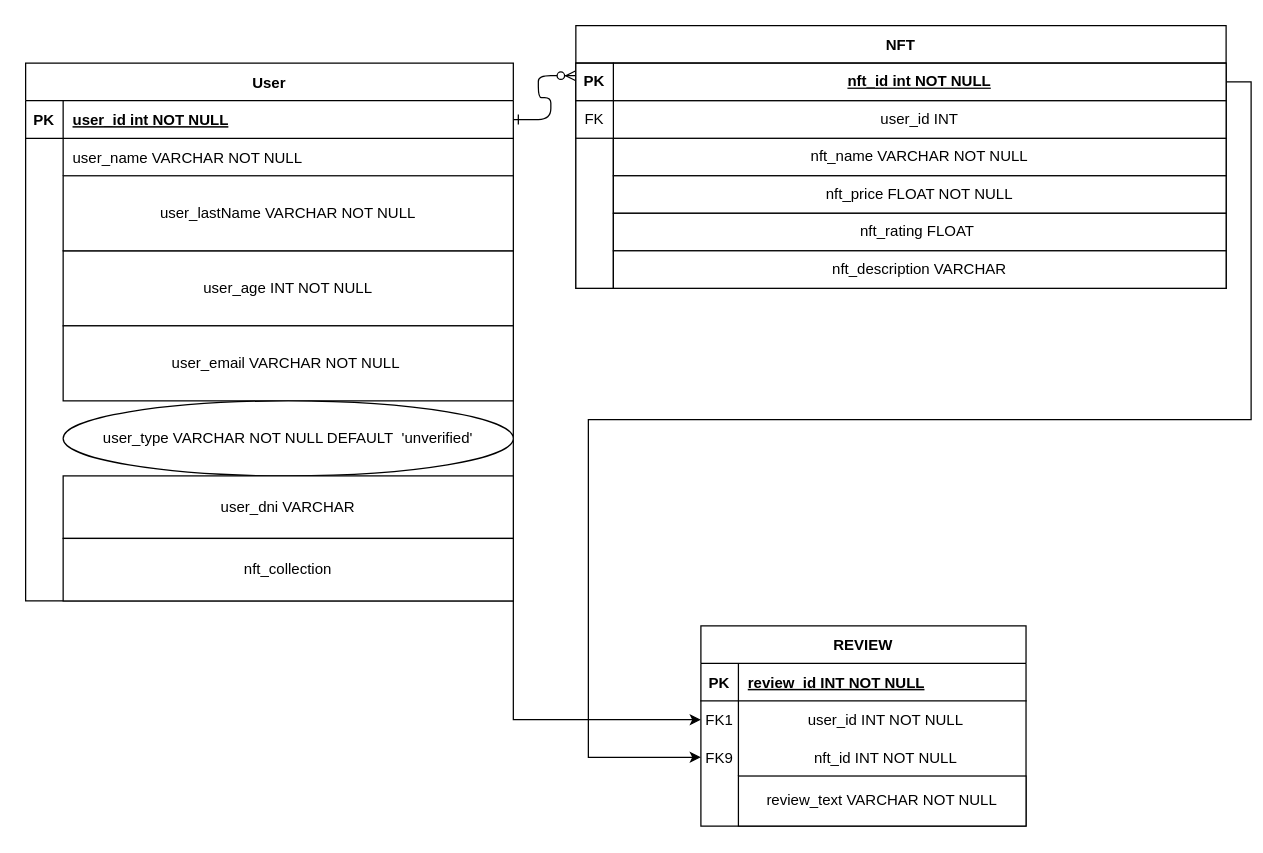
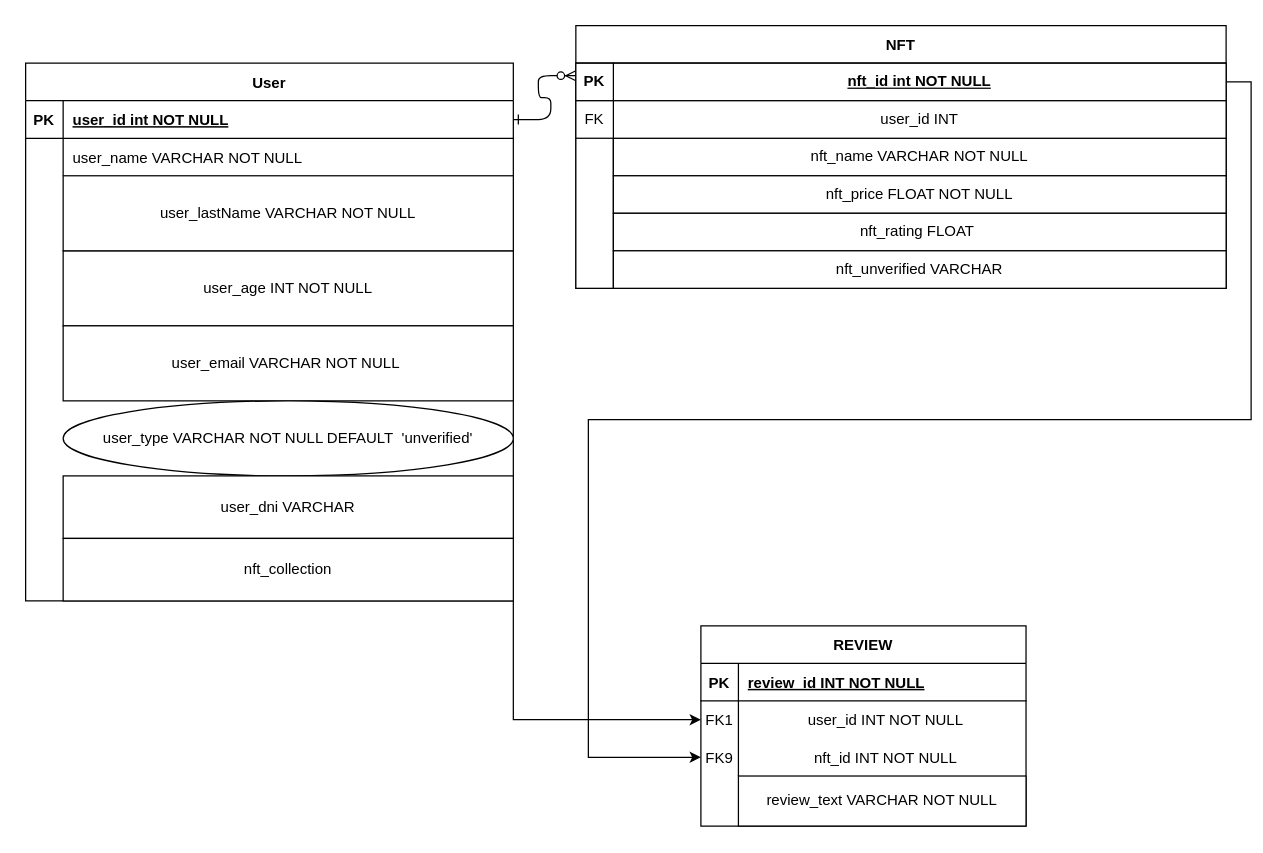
(919, 269) -> (919, 269)
